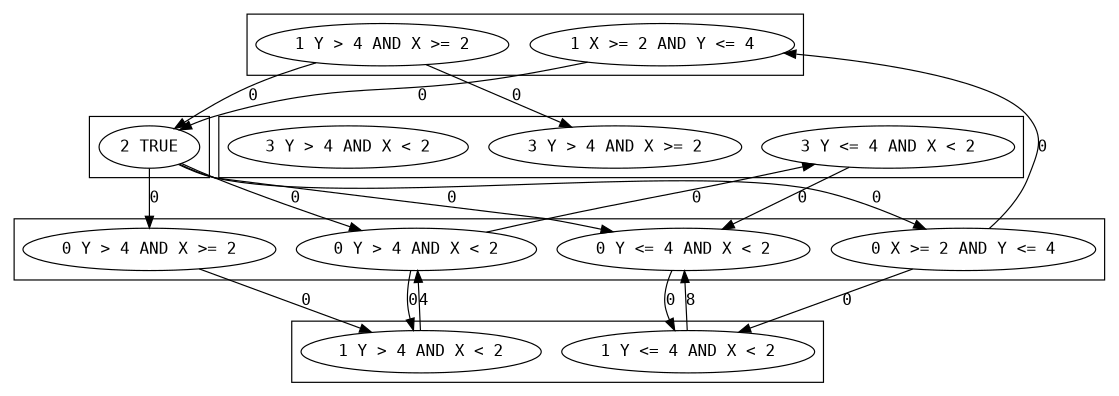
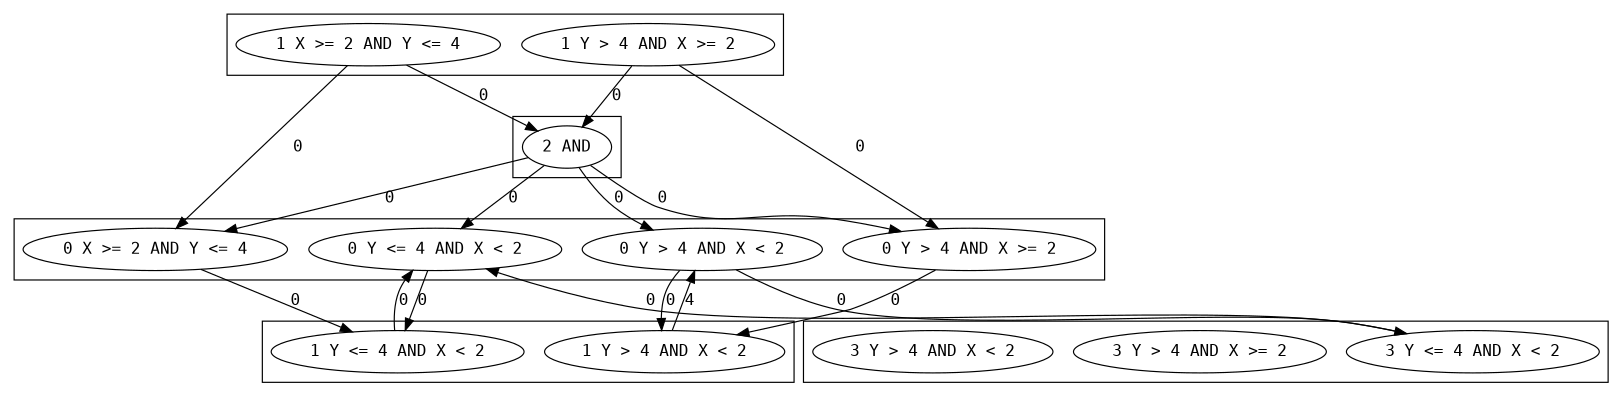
(979, 88) -> (266, 143)
(493, 94) -> (803, 144)
(149, 147) -> (567, 147)
(691, 301) -> (404, 301)
